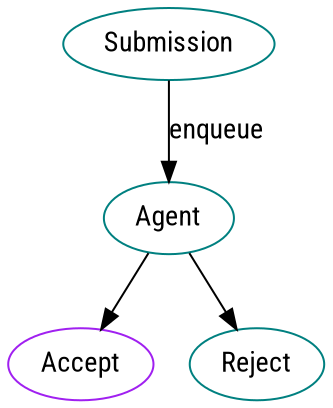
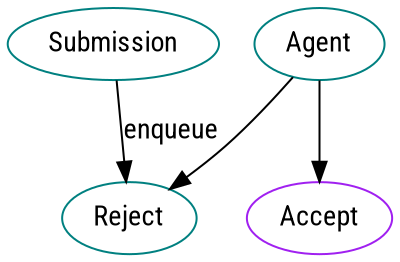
(169, 121) -> (120, 121)
